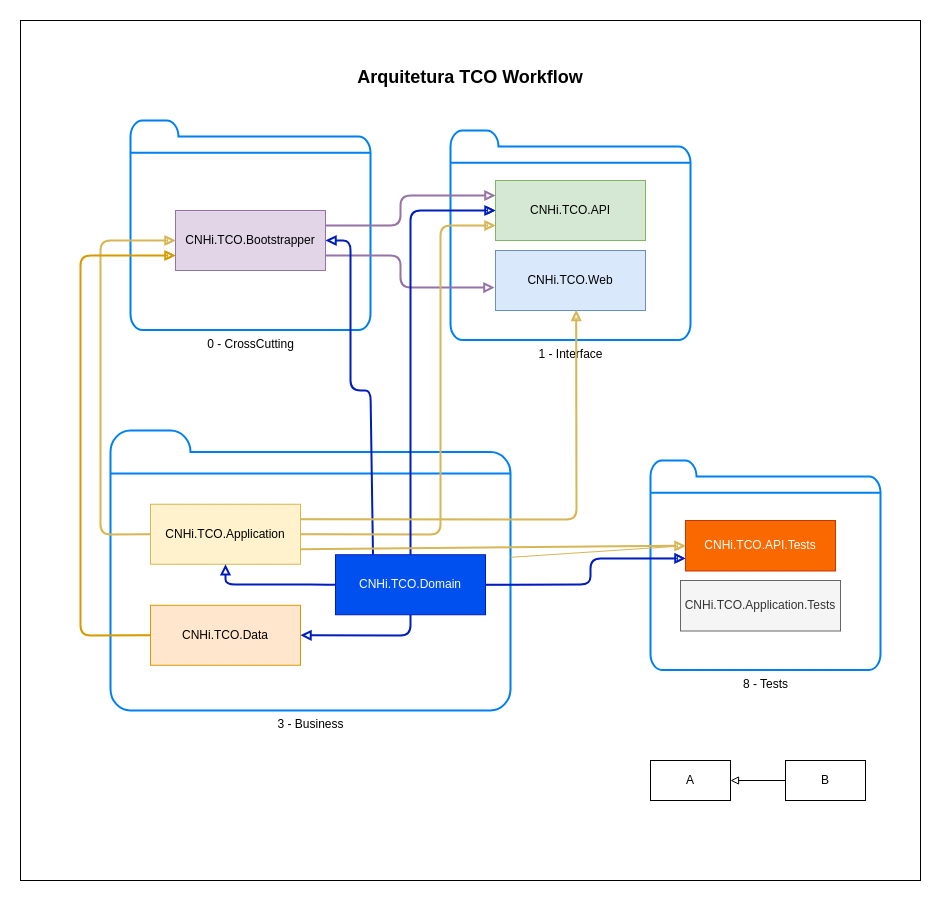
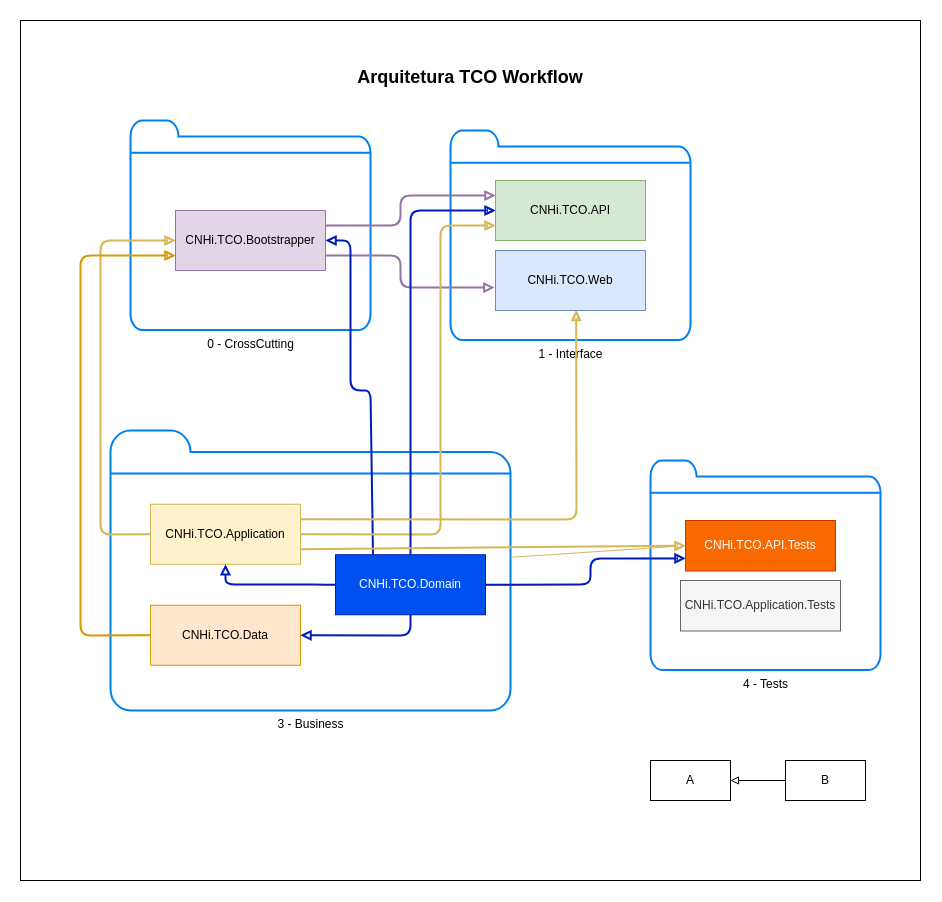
(766, 685) -> (766, 685)
